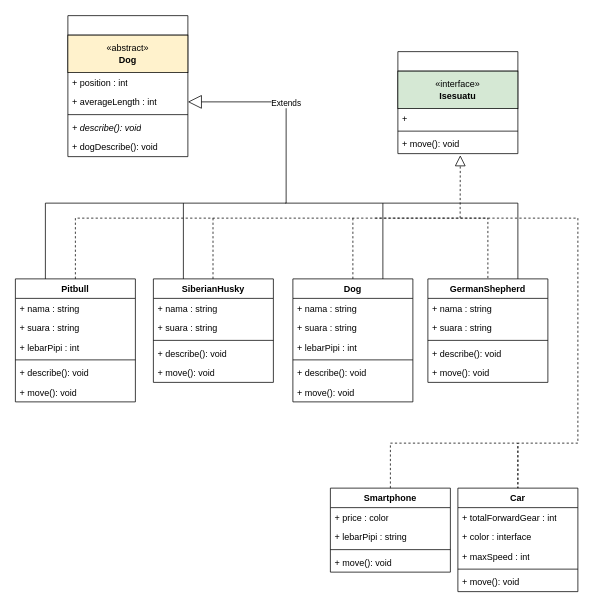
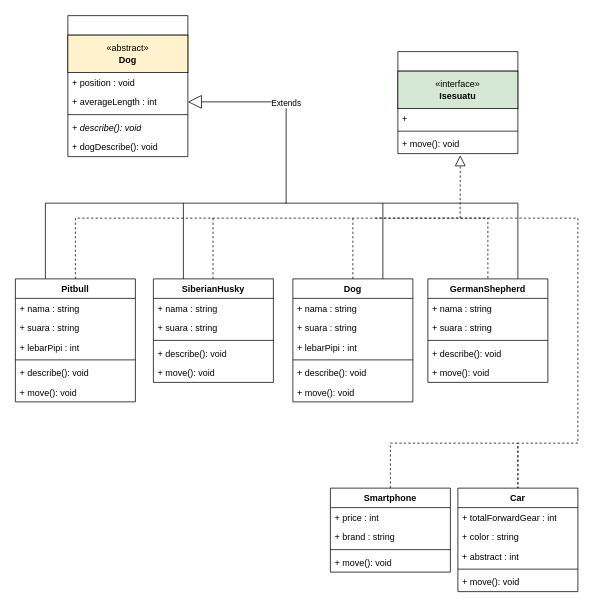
(105, 83) -> (107, 83)
(366, 518) -> (361, 518)
(376, 538) -> (369, 538)
(503, 538) -> (496, 538)
(497, 557) -> (497, 557)
